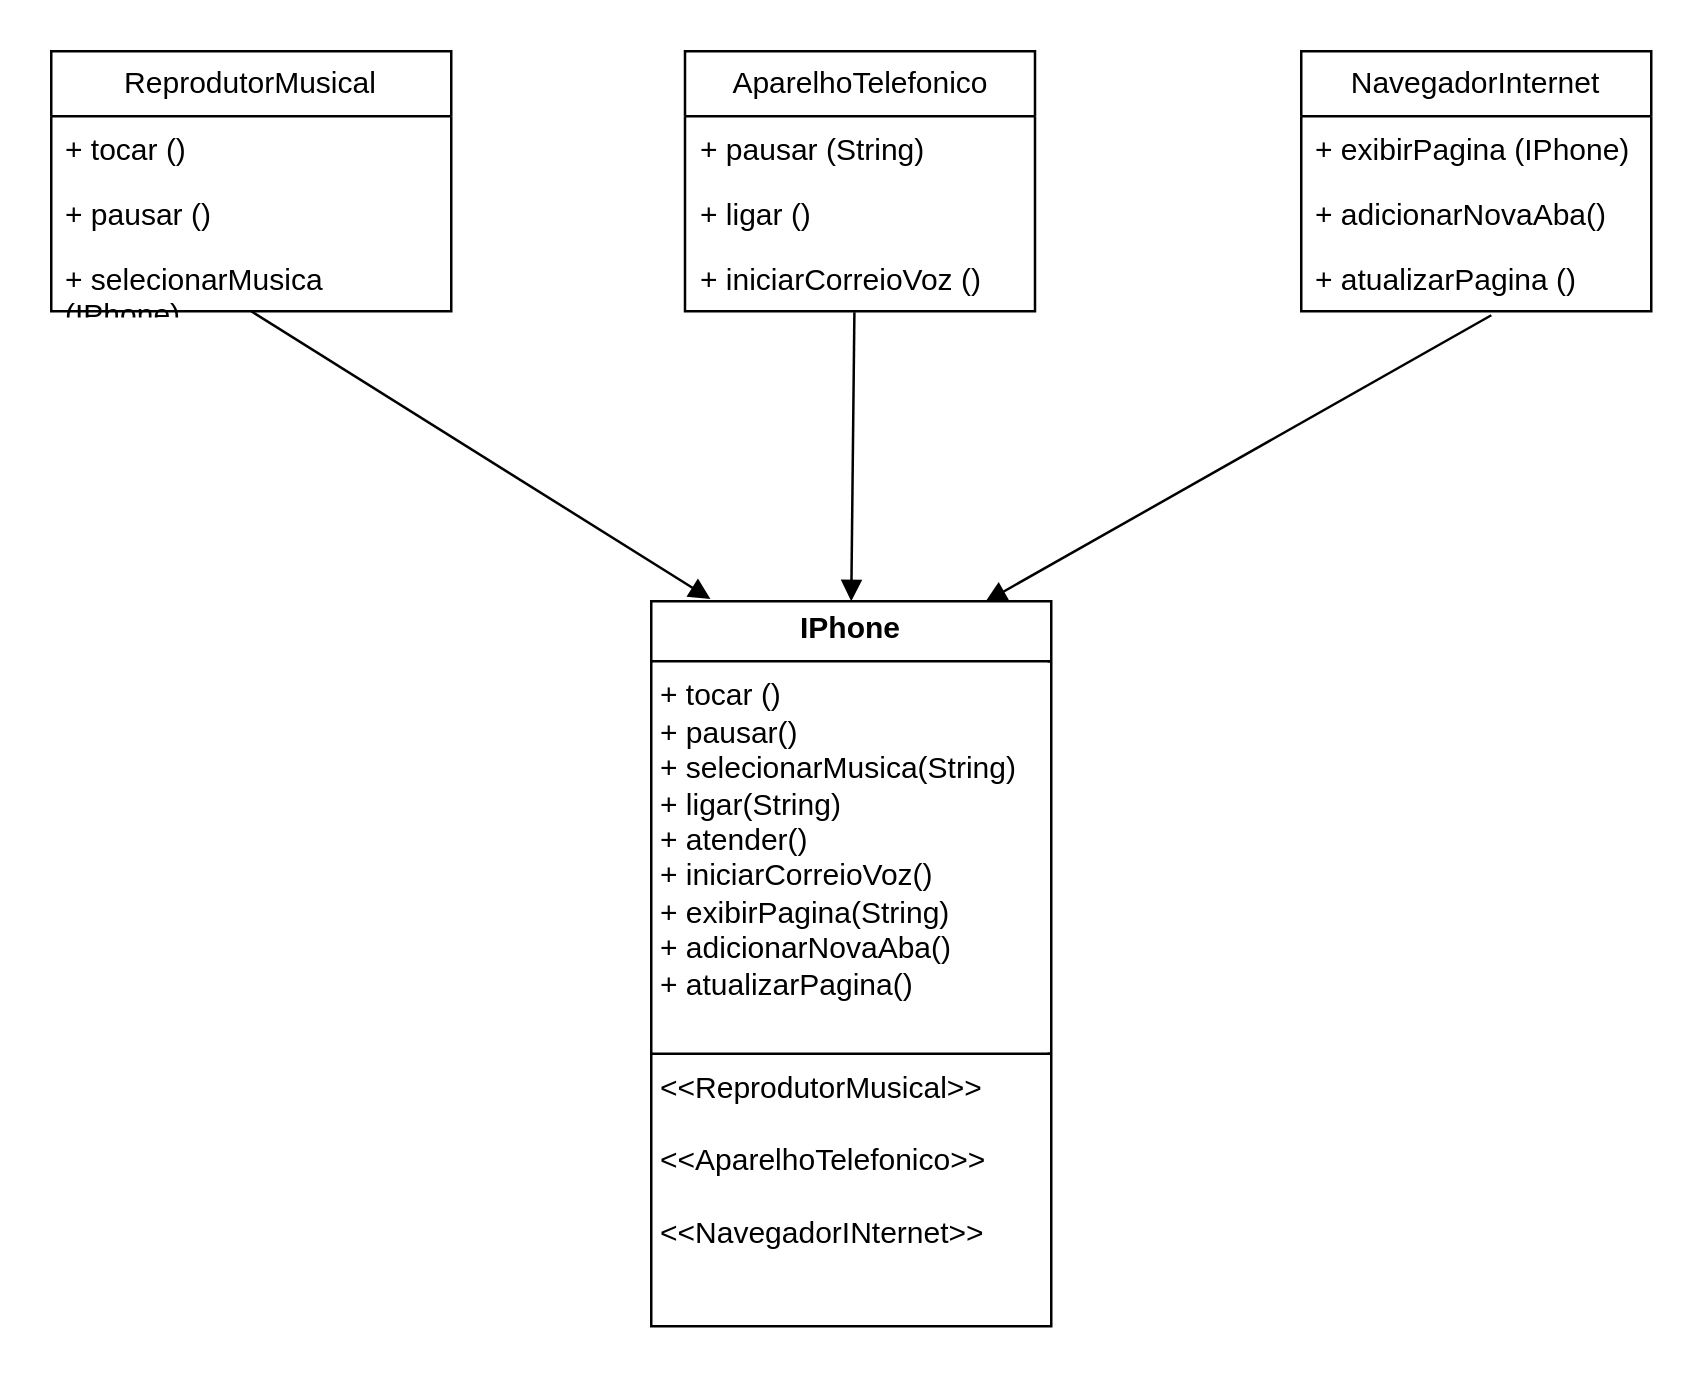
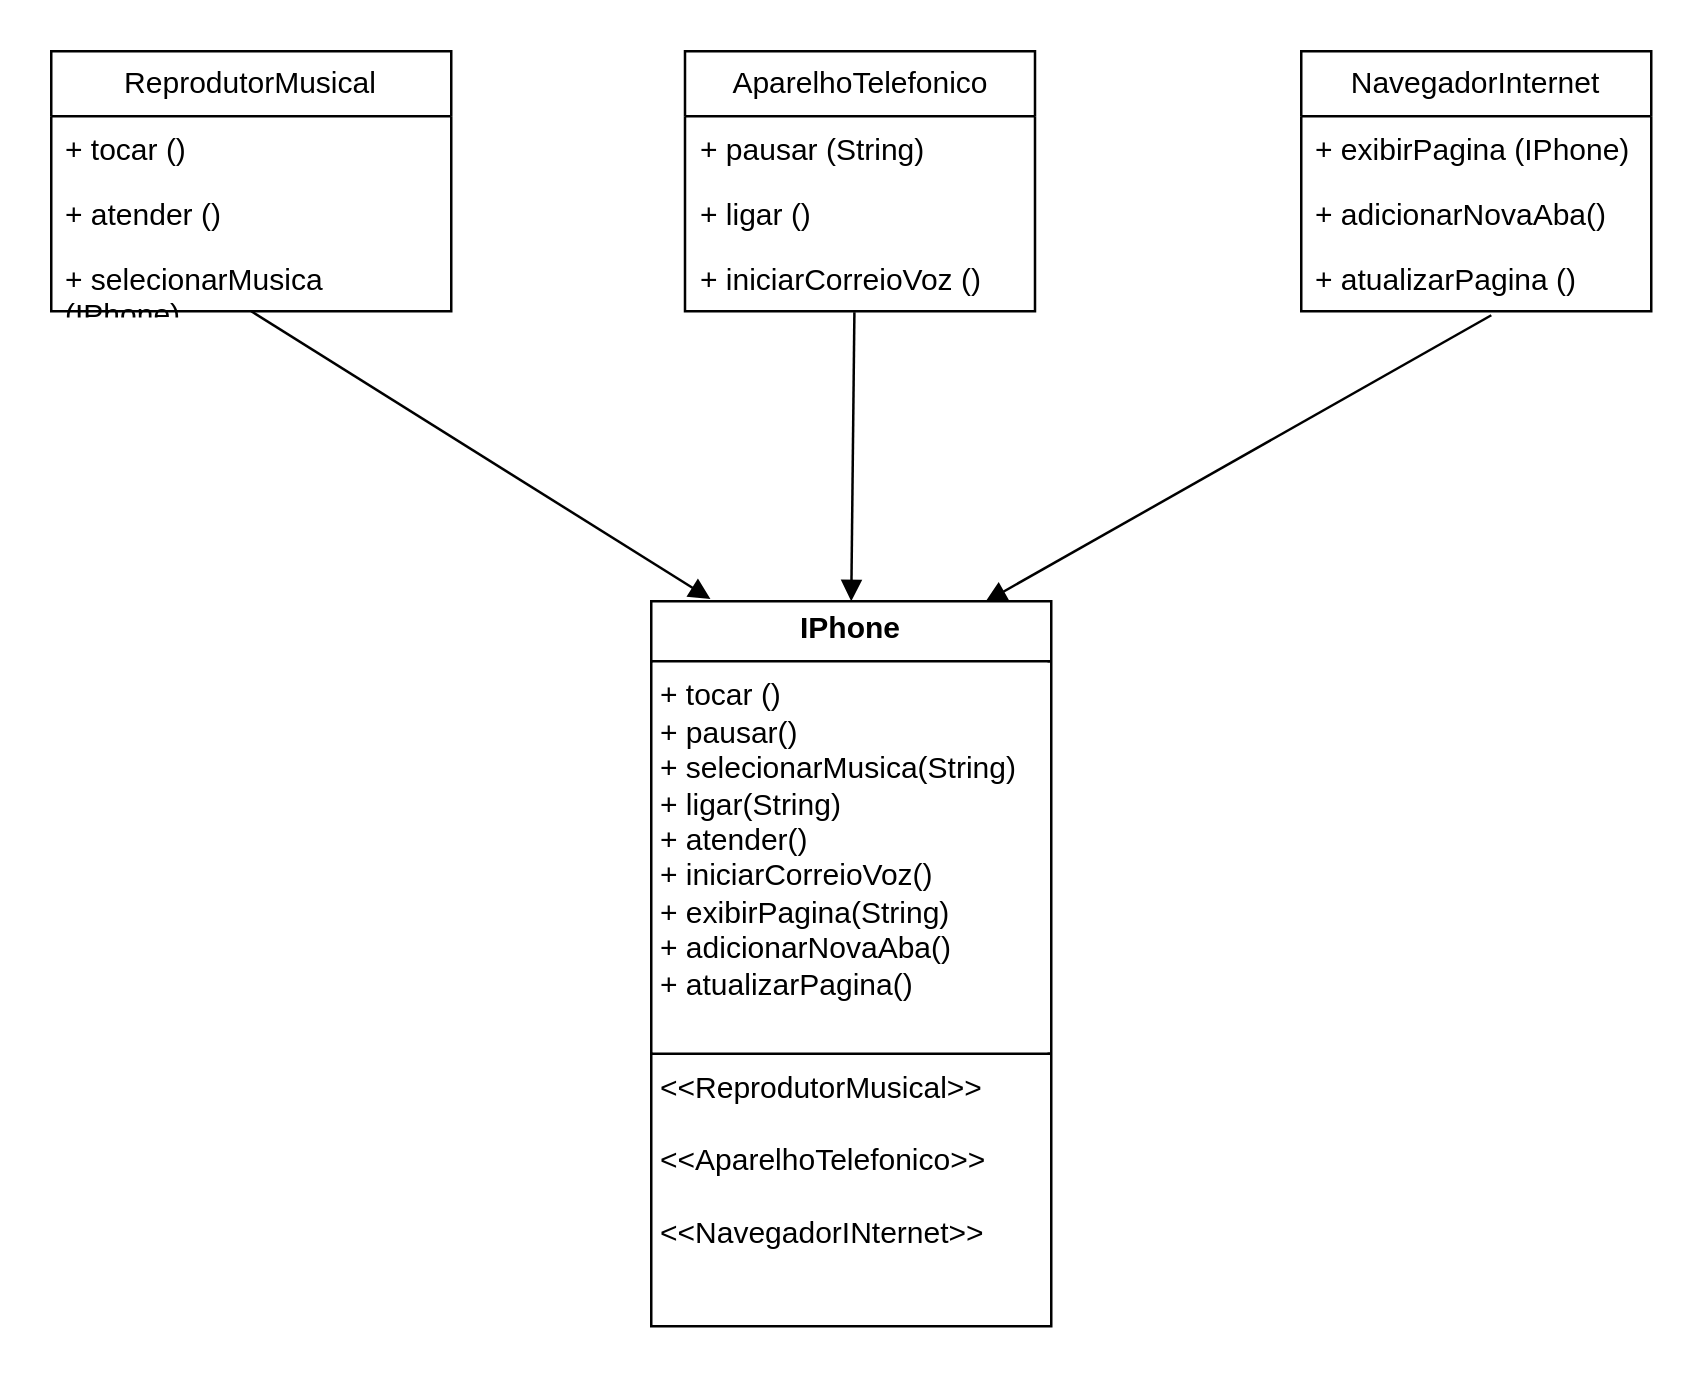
(151, 217) -> (159, 217)
